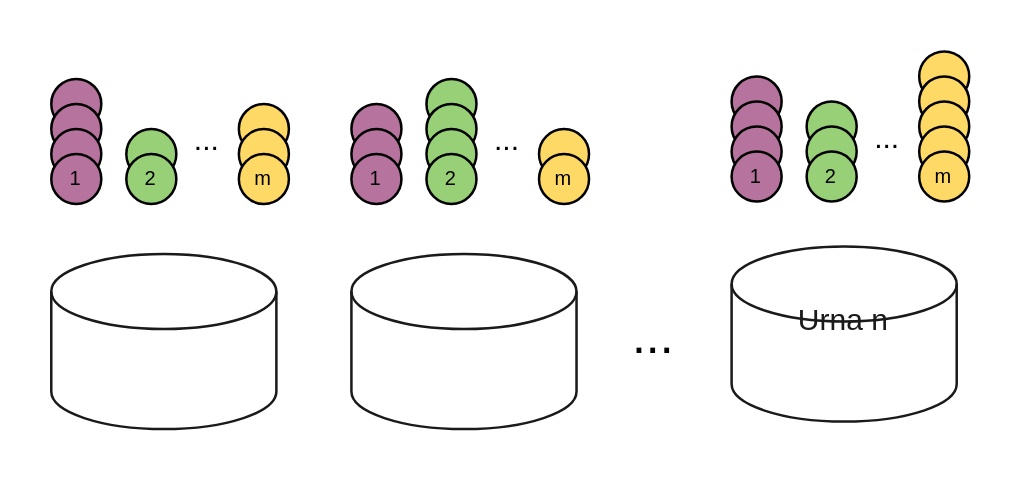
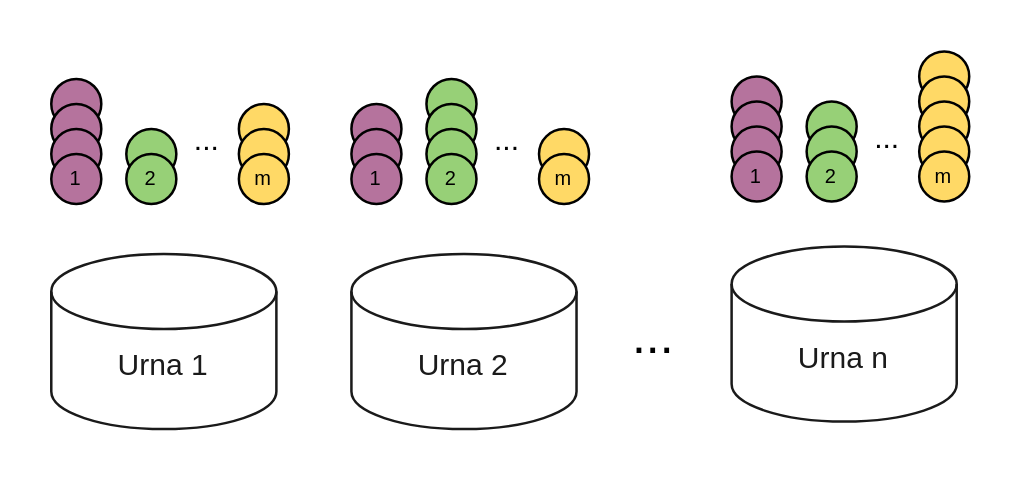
(844, 321) -> (844, 359)
none -> (164, 366)
none -> (464, 366)
